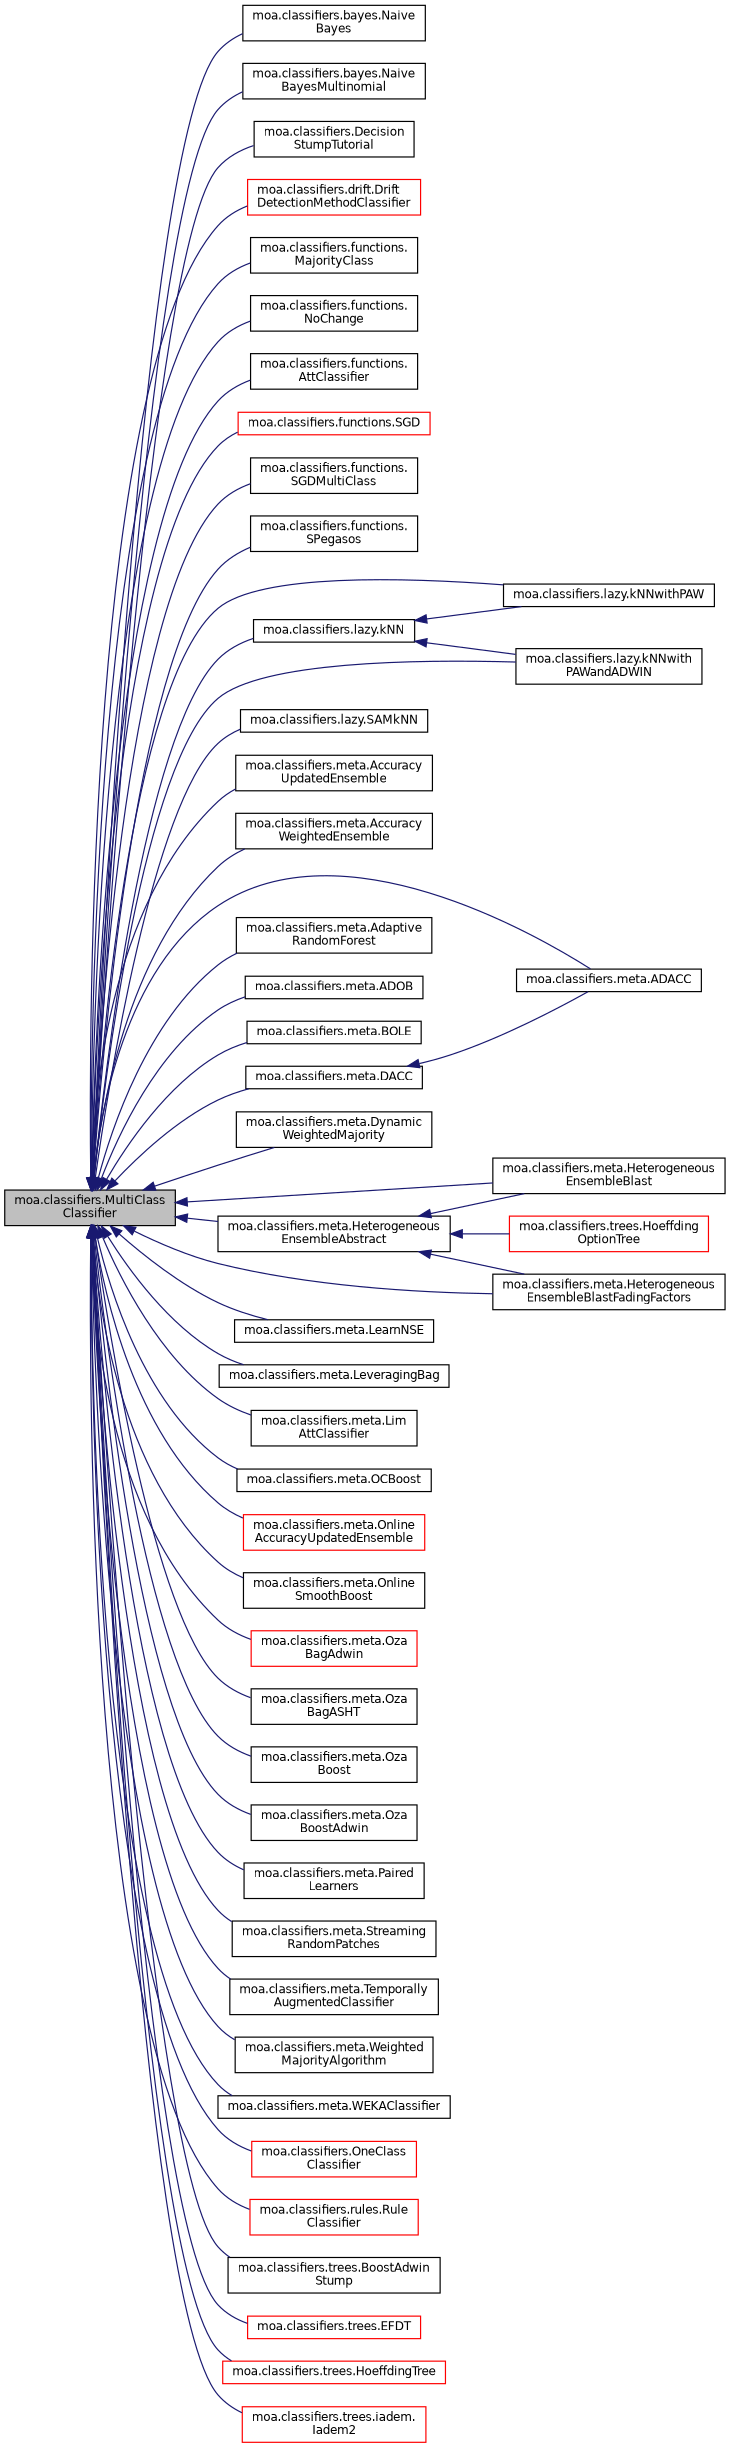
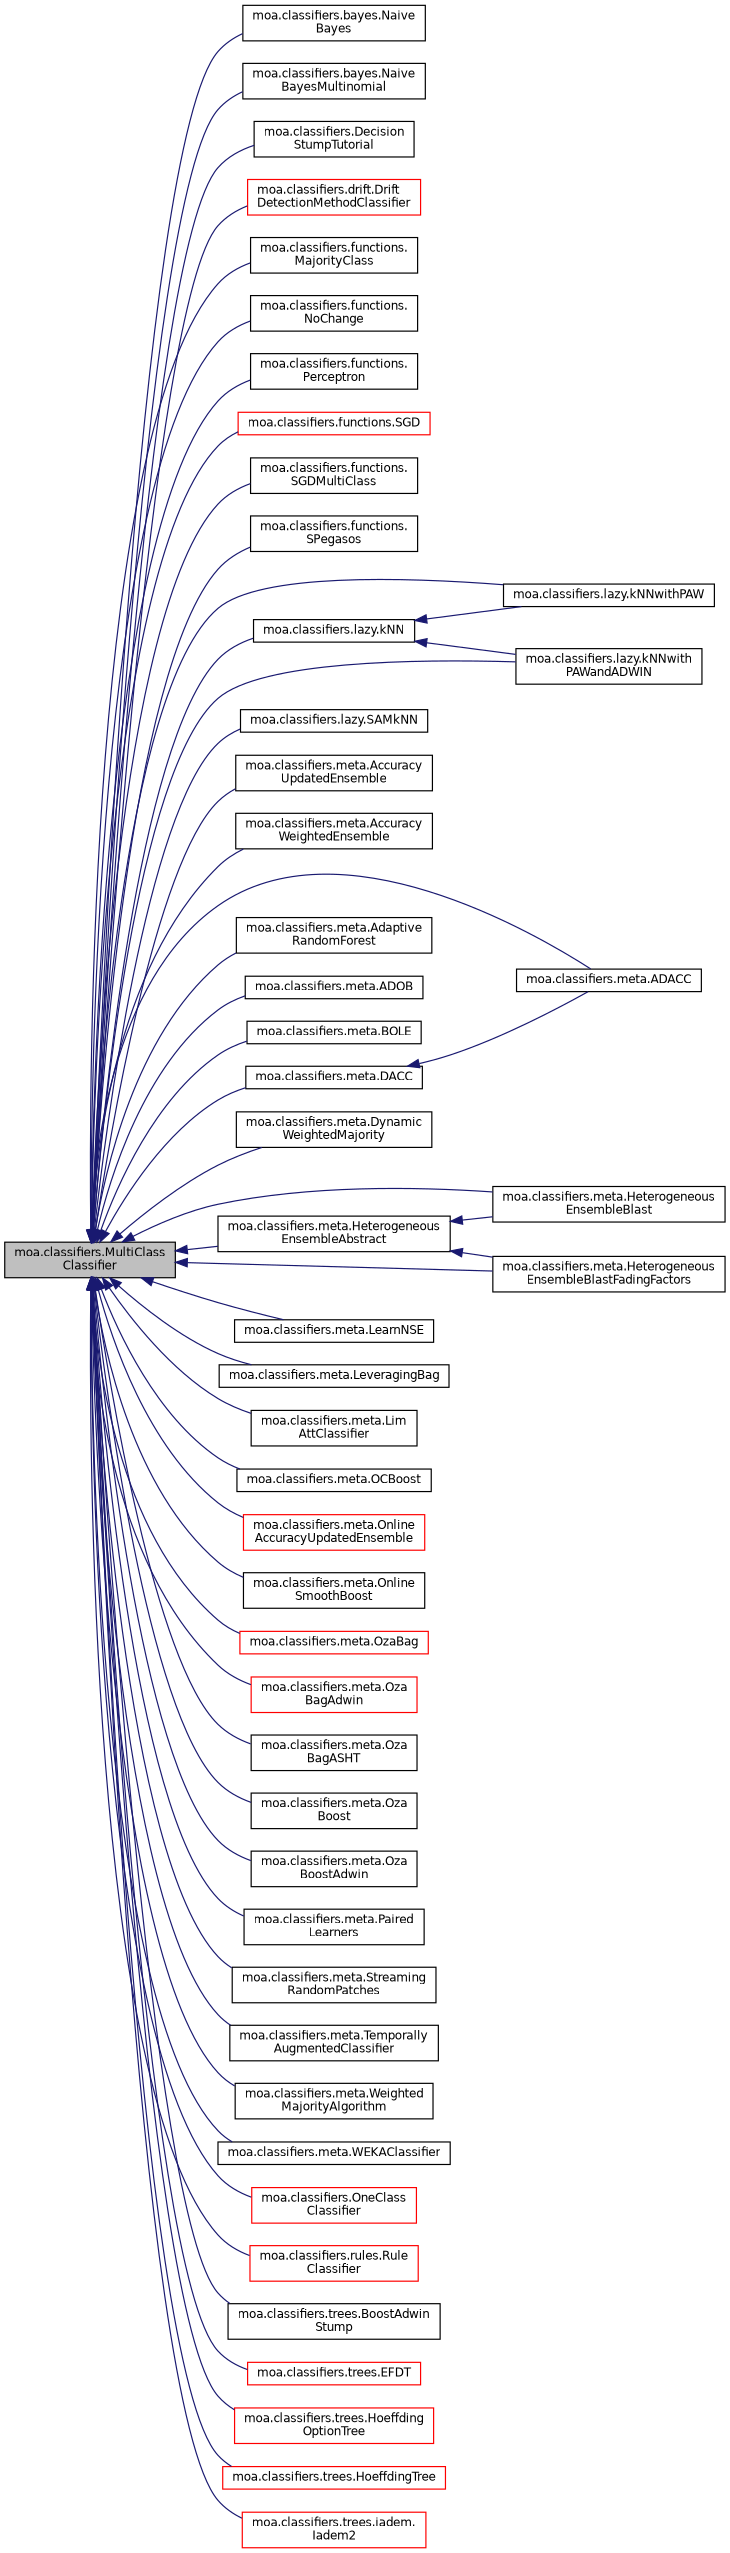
(334, 371) -> (334, 371)
(486, 1234) -> (129, 1858)
none -> (334, 1643)
